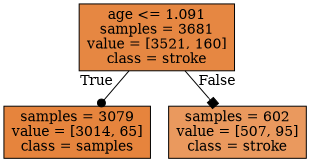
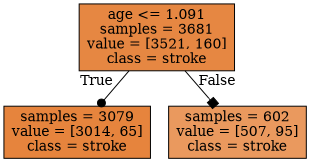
(77, 132) -> (77, 132)
